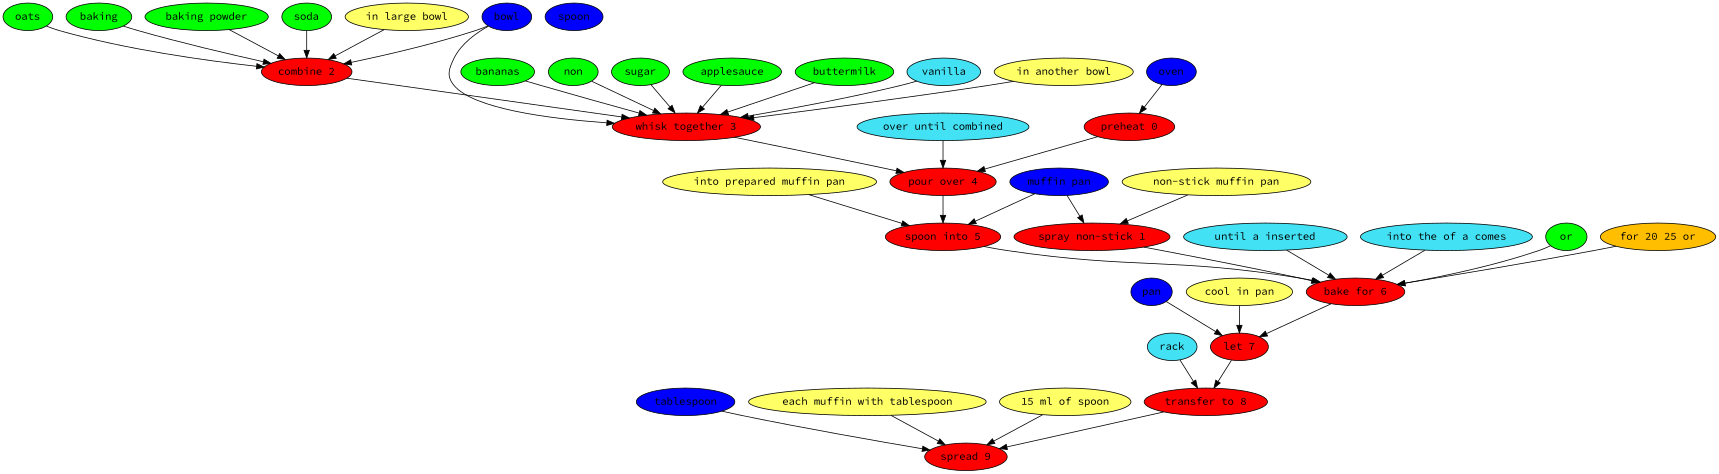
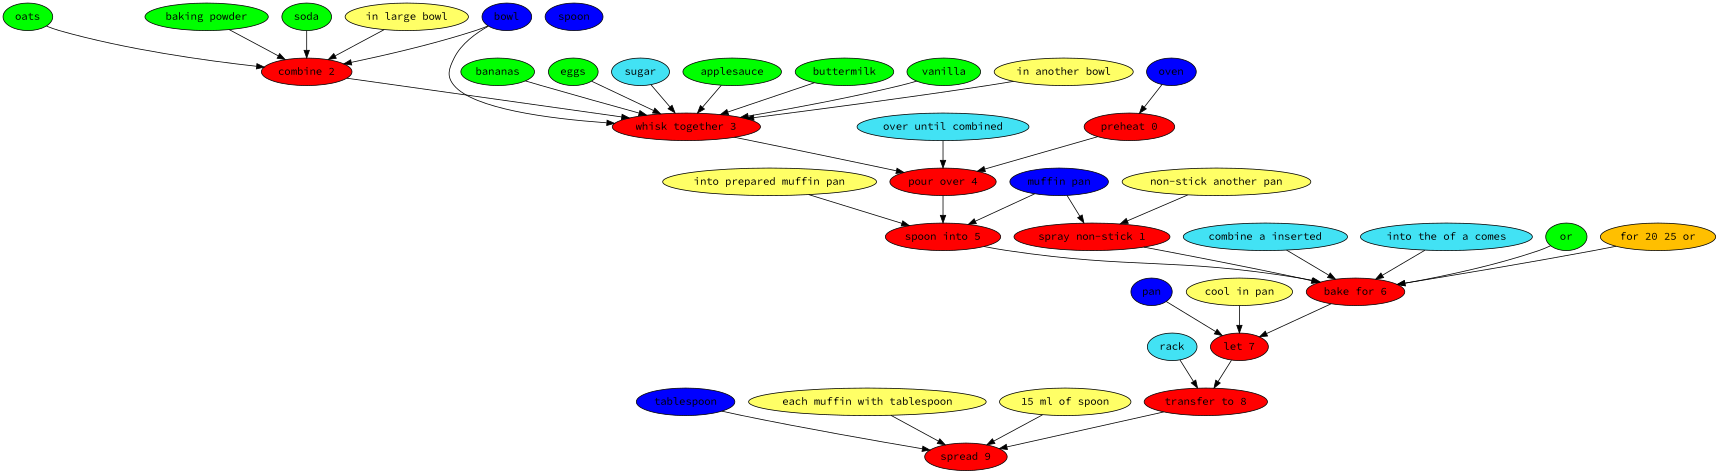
(99, 17) -> none
(573, 72) -> (573, 72)
(641, 72) -> (641, 72)
(944, 72) -> (944, 72)
(1216, 182) -> (1216, 182)
(1265, 237) -> (1265, 237)
